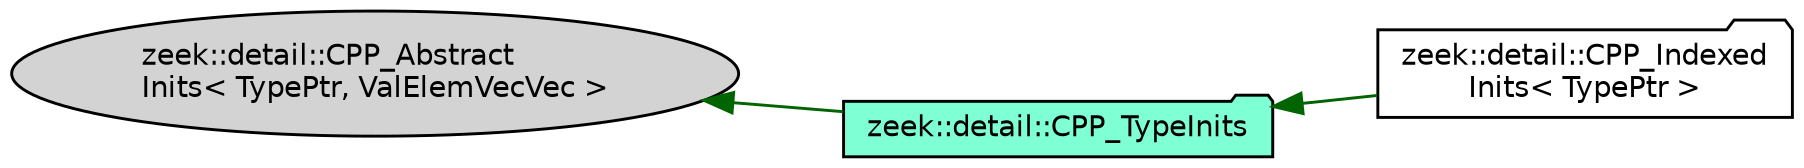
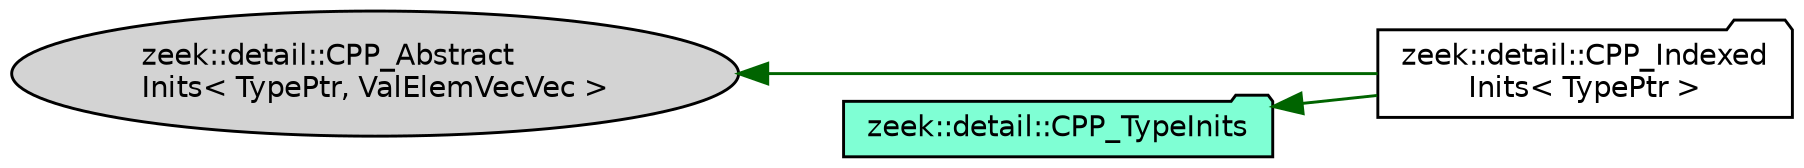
(789, 107) -> (1073, 74)
